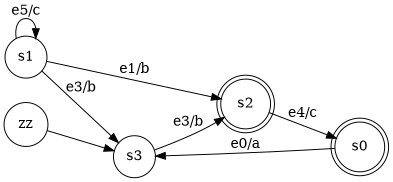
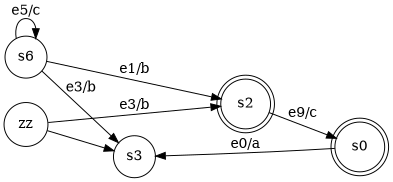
(26, 57) -> (26, 57)
(303, 113) -> (303, 113)
(186, 137) -> (129, 115)
